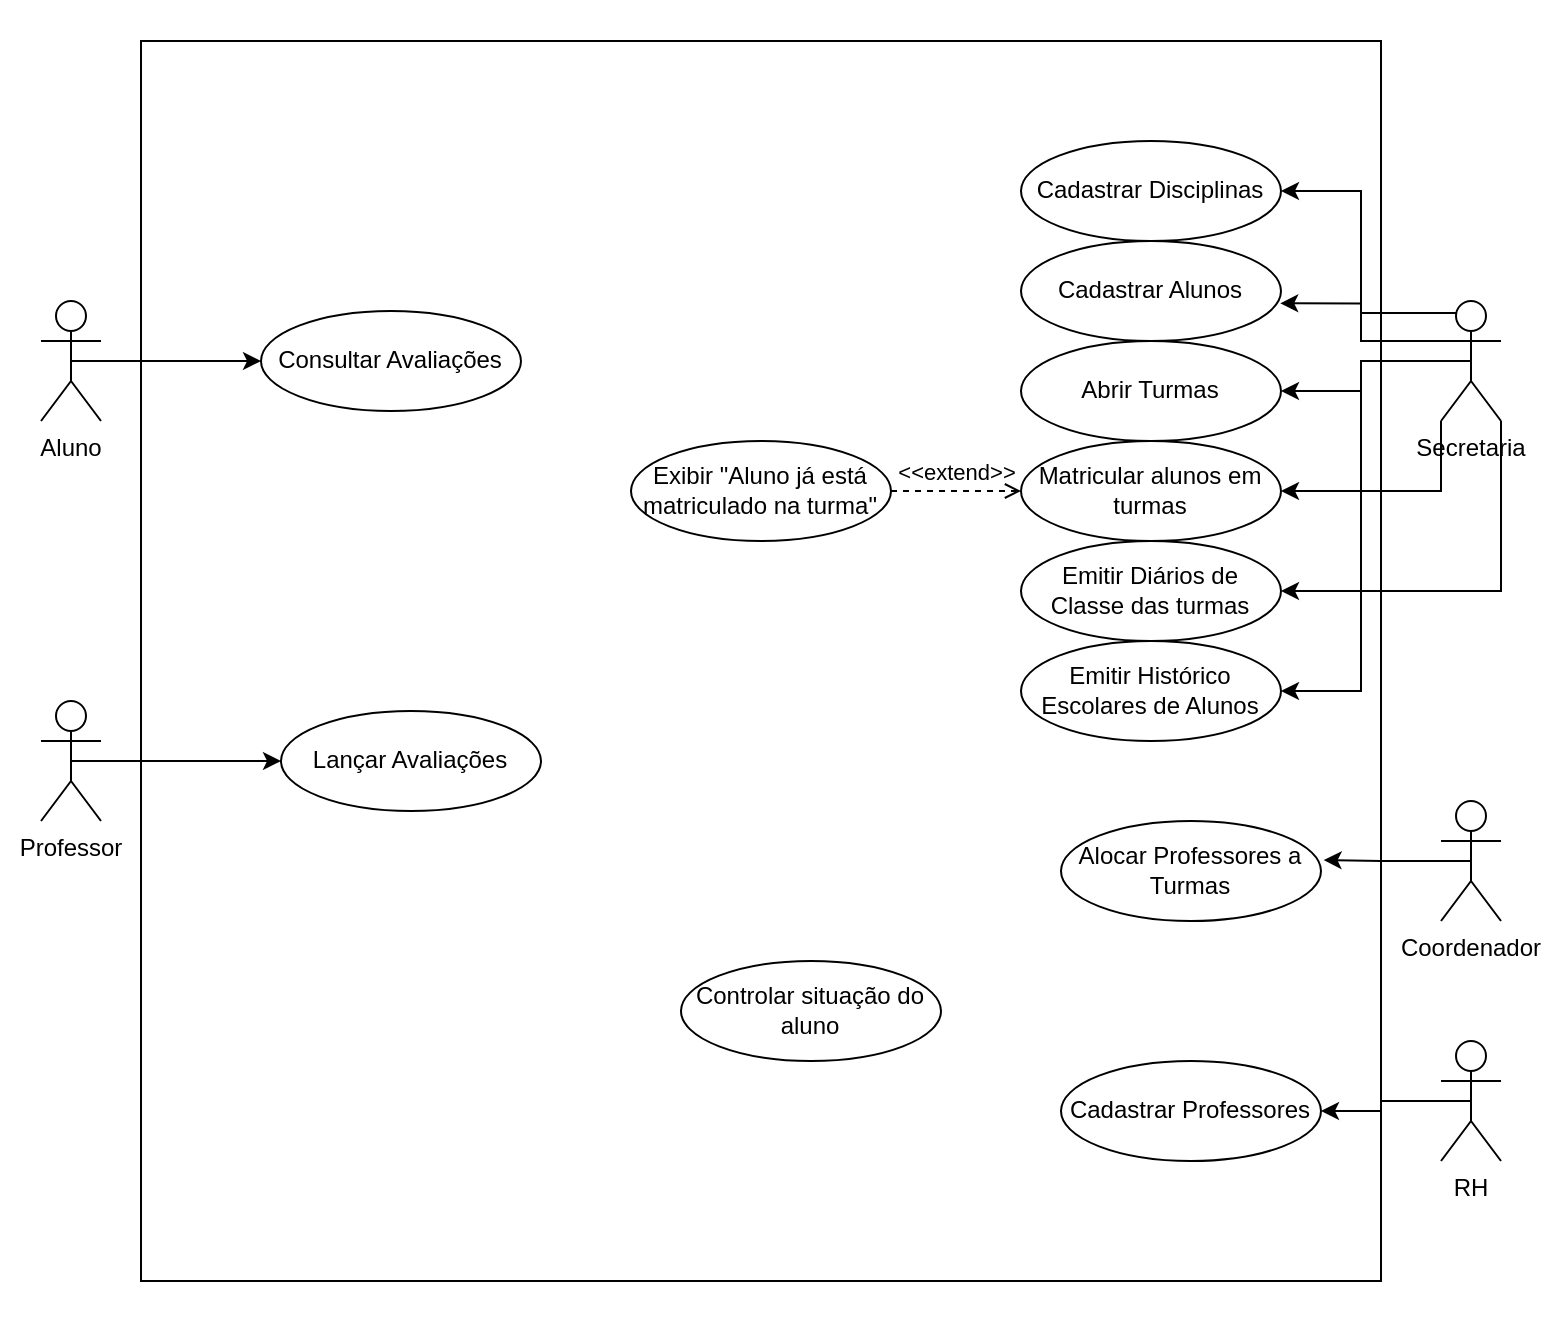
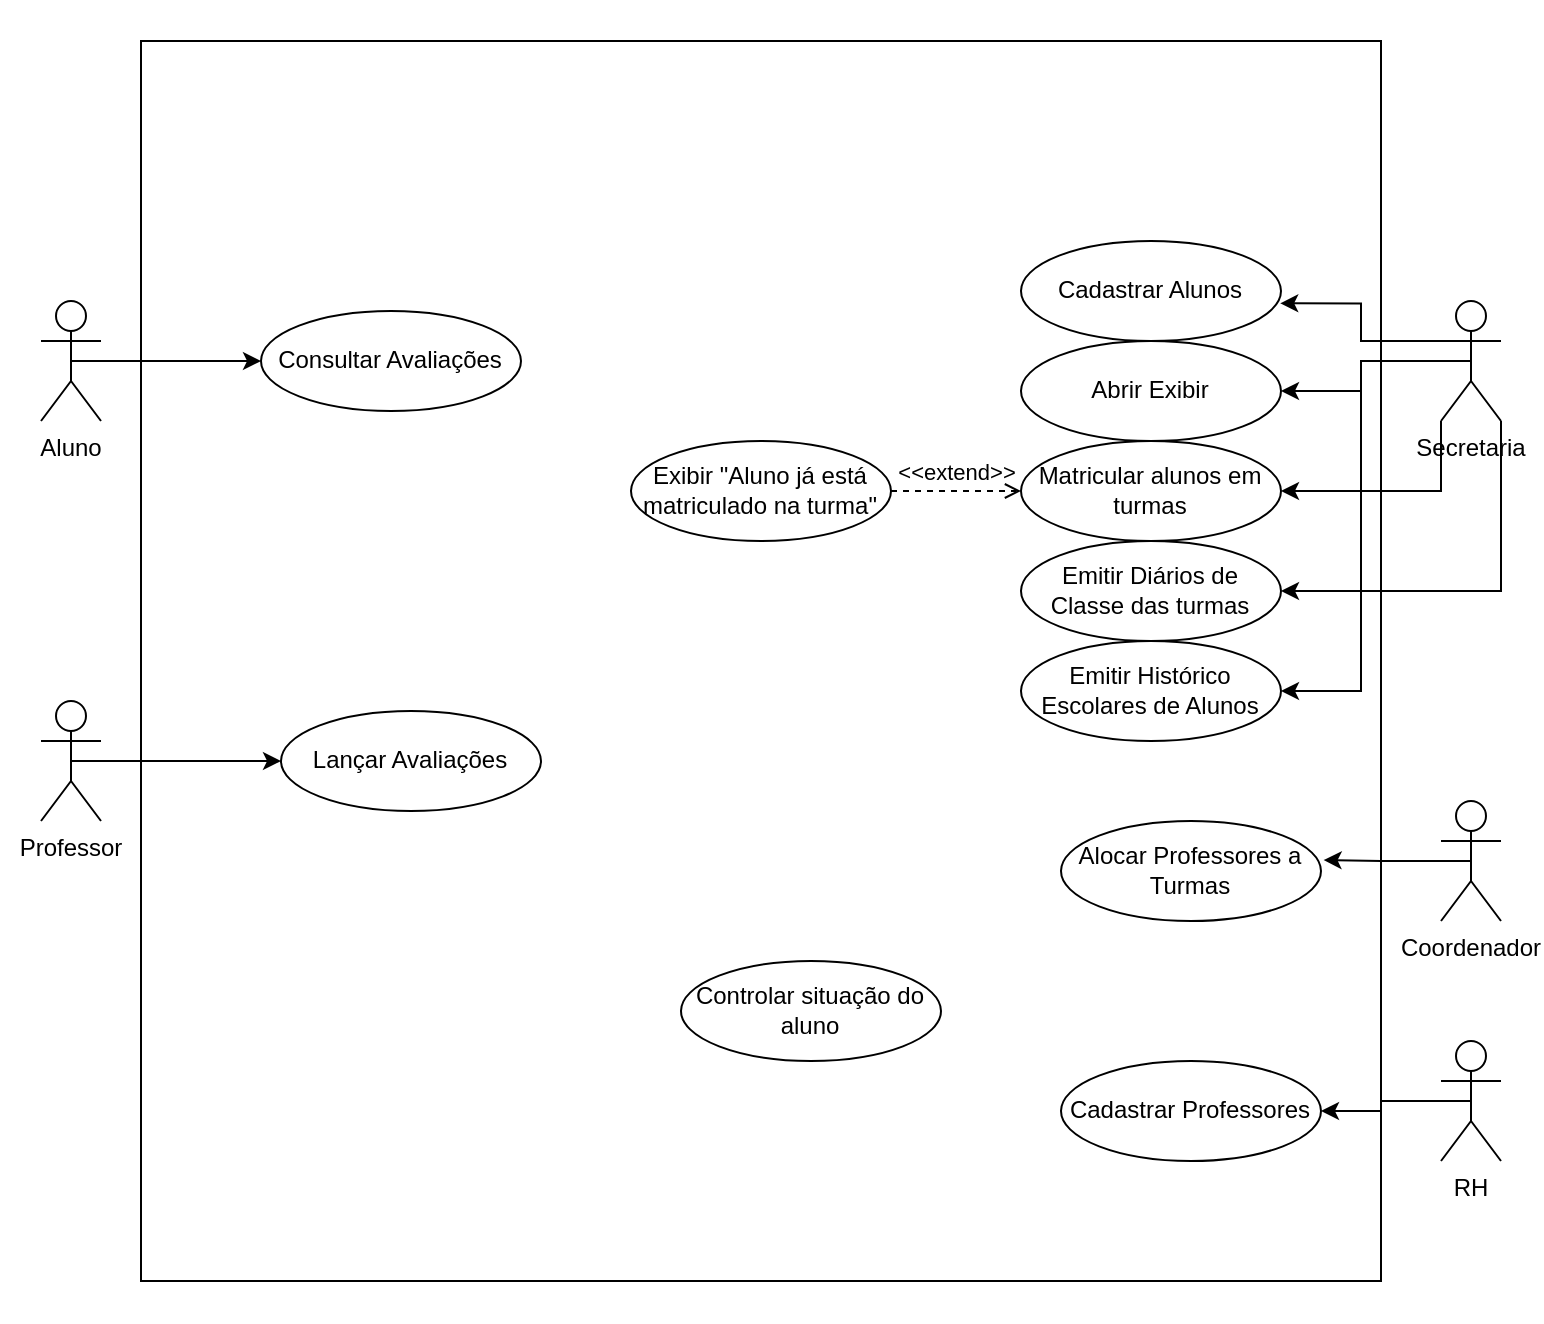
(1151, 191) -> none
(1361, 212) -> none
(1151, 391) -> (1151, 391)
